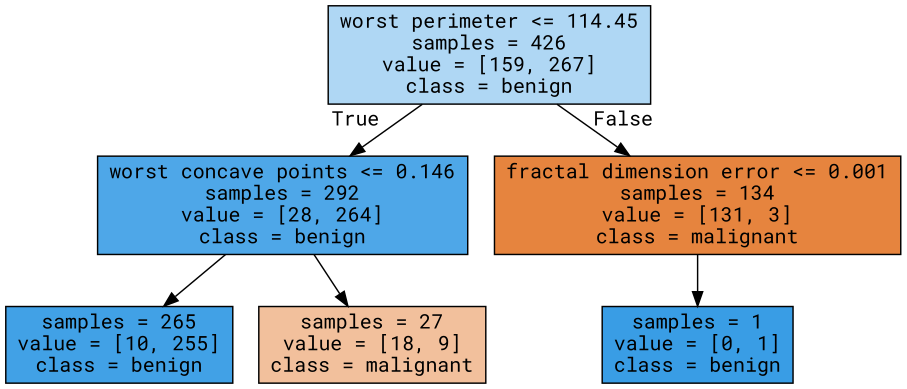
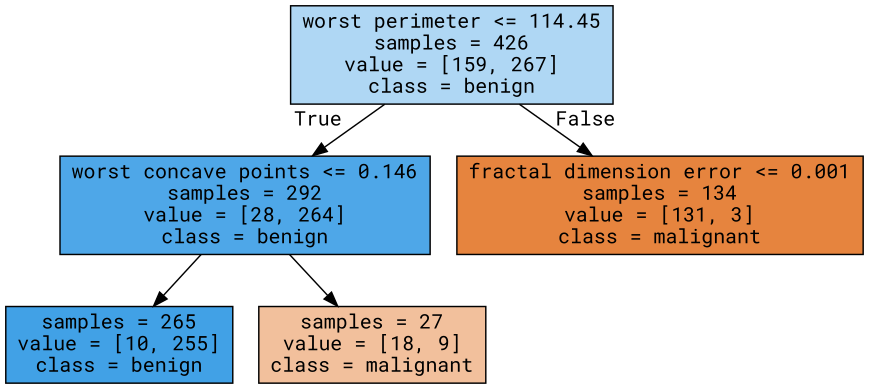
(698, 345) -> none
